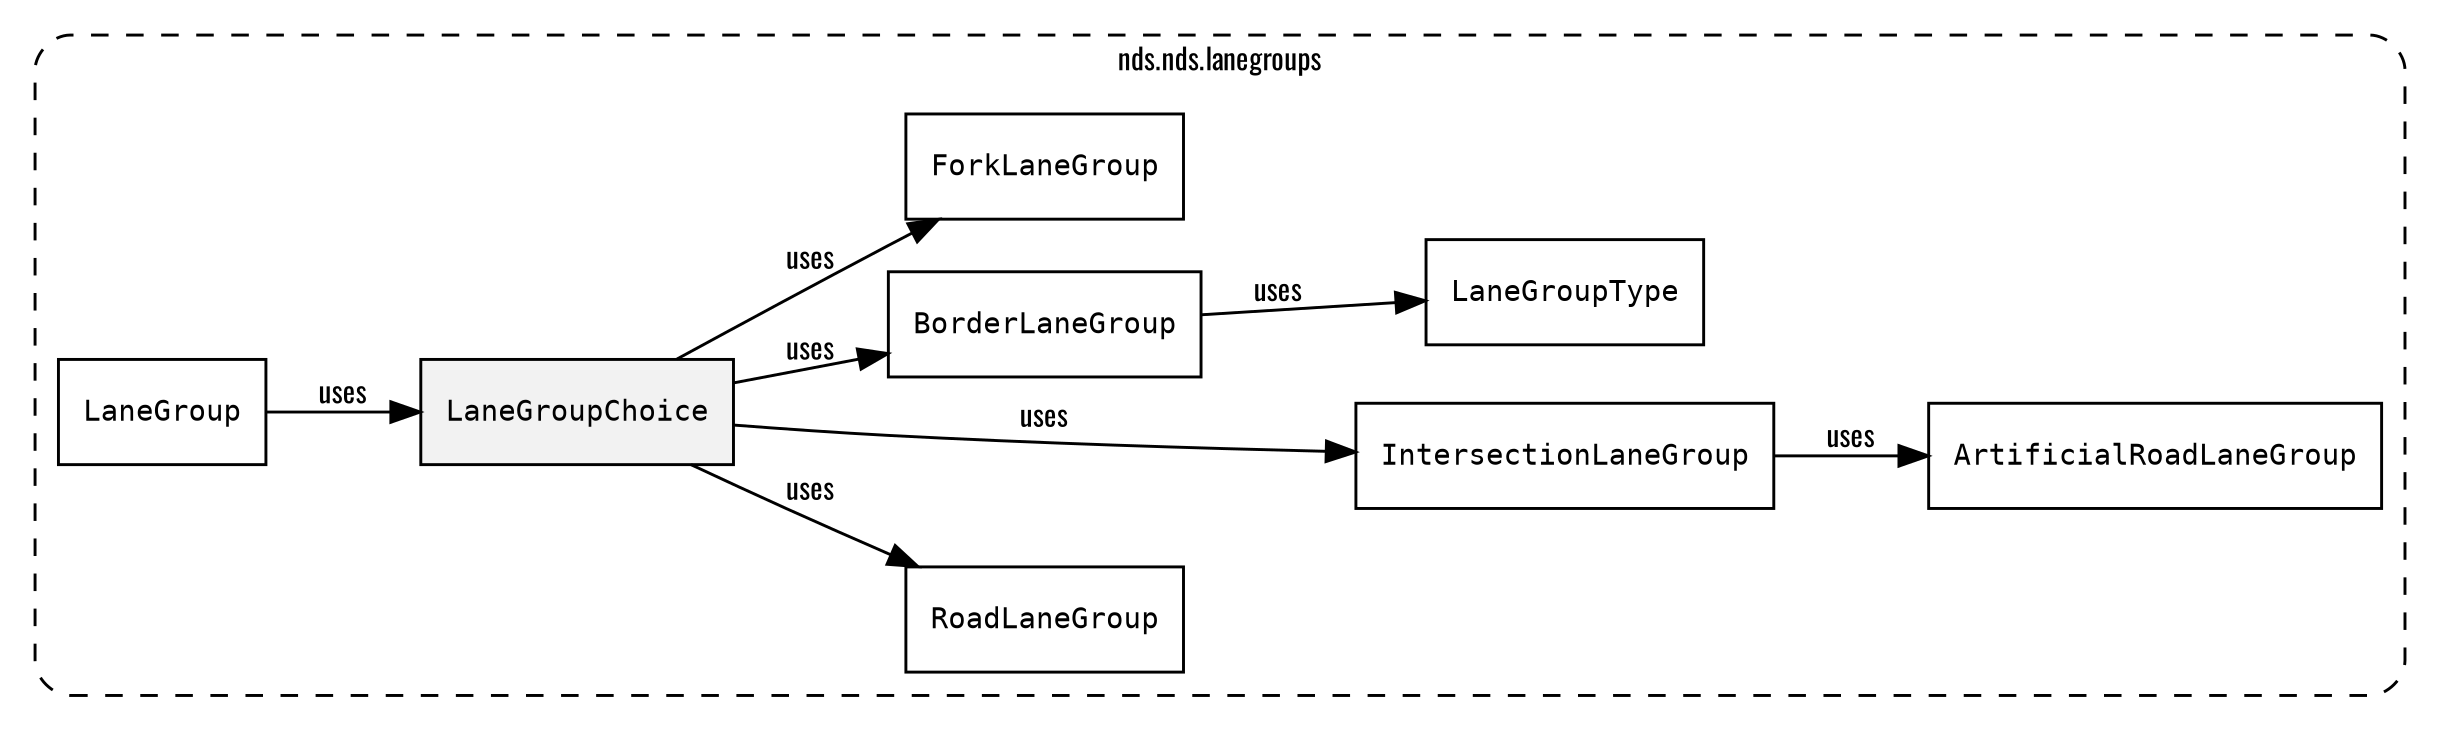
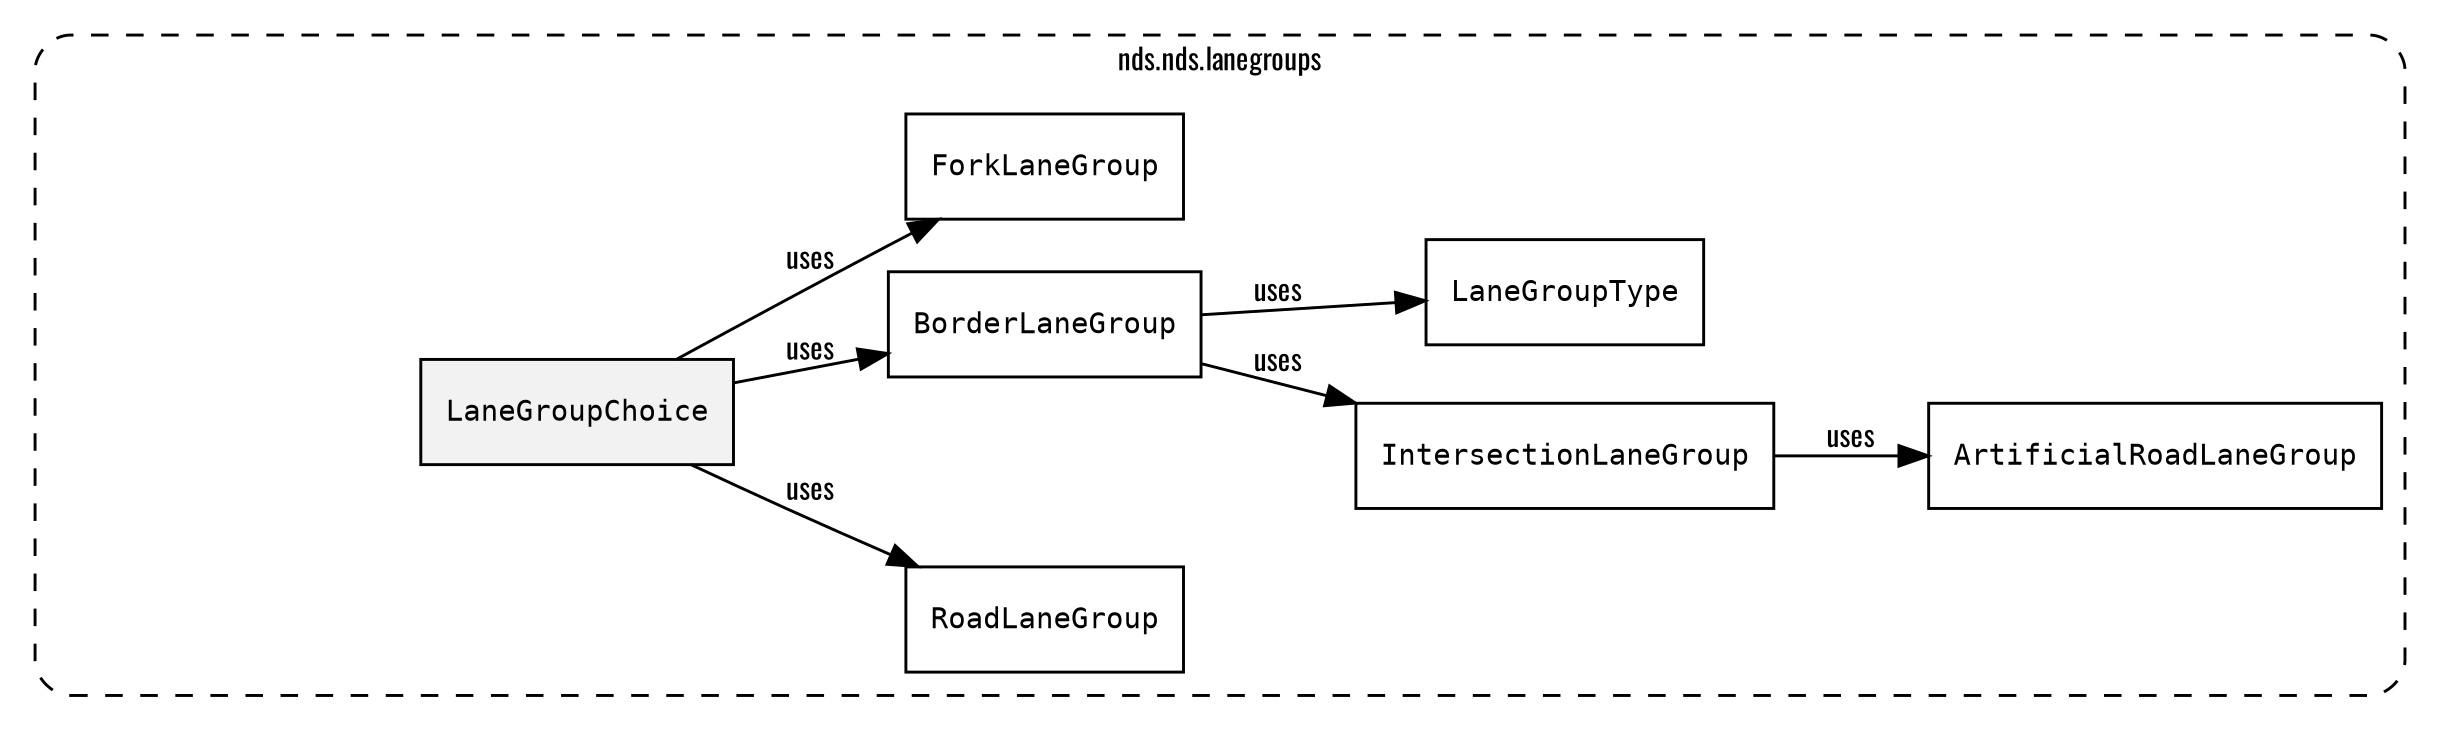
(162, 412) -> none
(1030, 442) -> (1264, 380)
